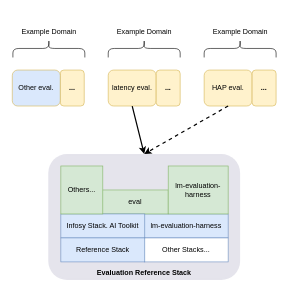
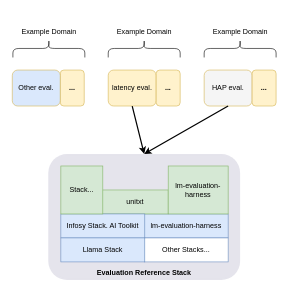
(228, 88) -> (228, 88)
(187, 129) -> (187, 129)
(82, 190) -> (82, 190)
(135, 202) -> (135, 202)
(103, 250) -> (103, 250)
